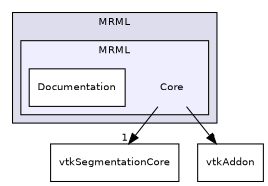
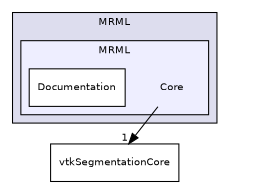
(231, 163) -> none
